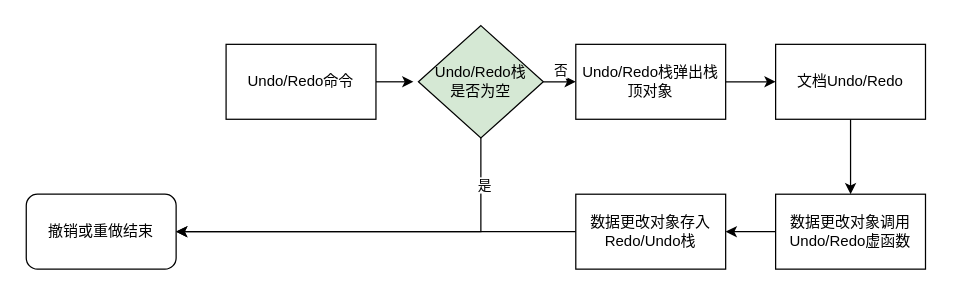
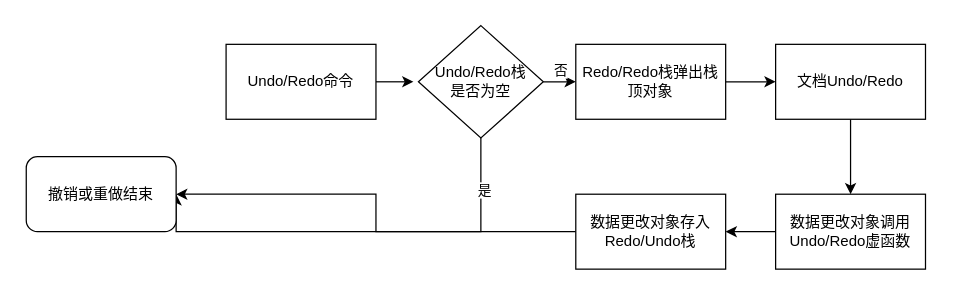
(481, 82) -> (481, 82)
(651, 82) -> (651, 82)
(101, 232) -> (101, 194)
